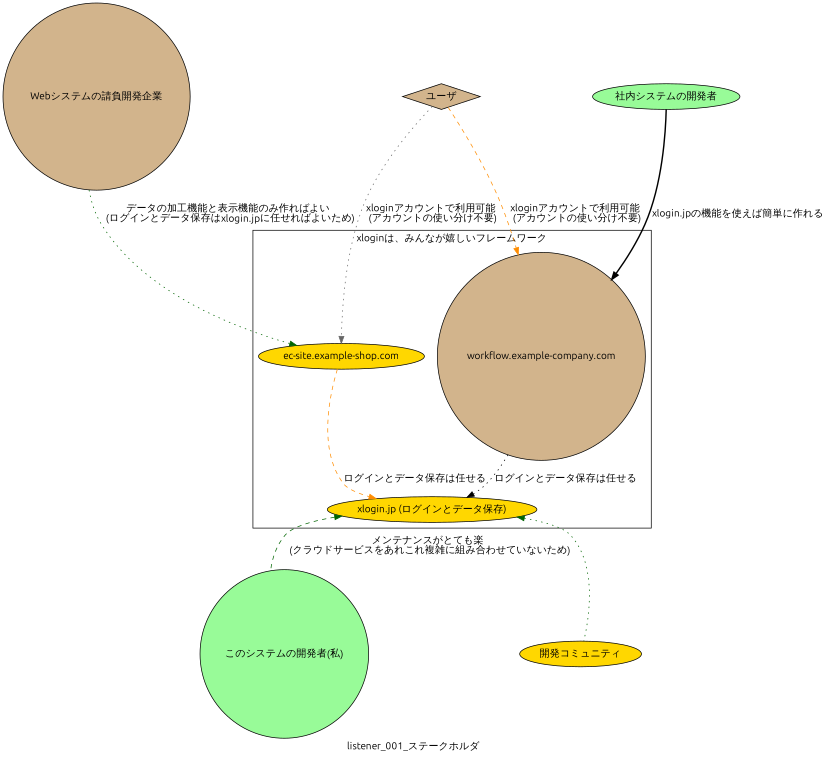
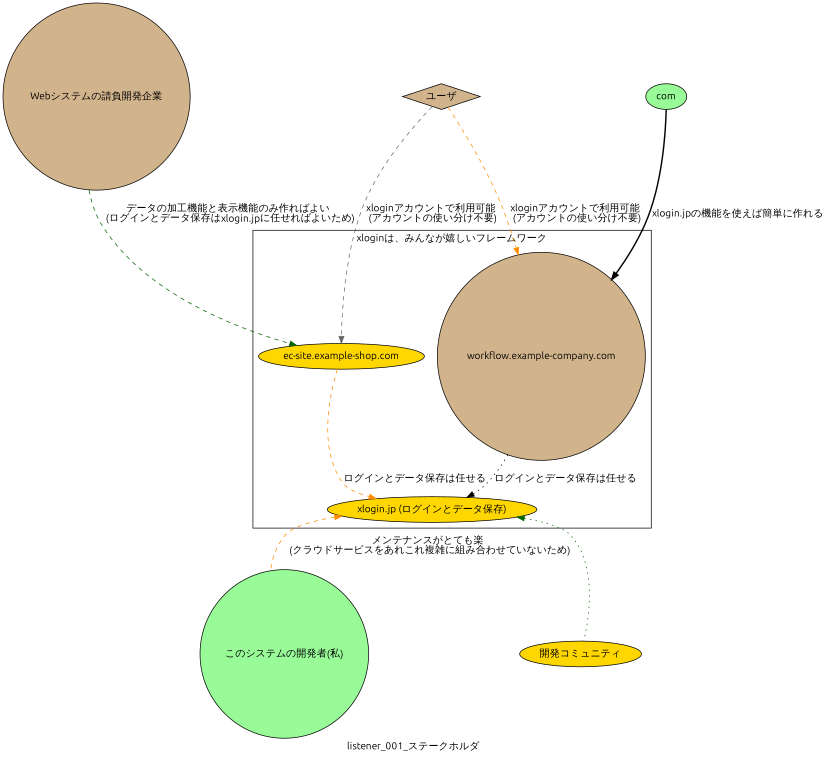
(666, 97) -> (666, 97)
(361, 211) -> (361, 211)
(169, 290) -> (169, 290)
(287, 533) -> (287, 533)
